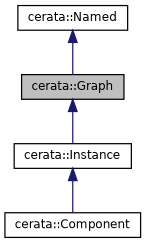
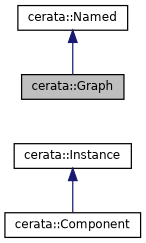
(73, 128) -> none
